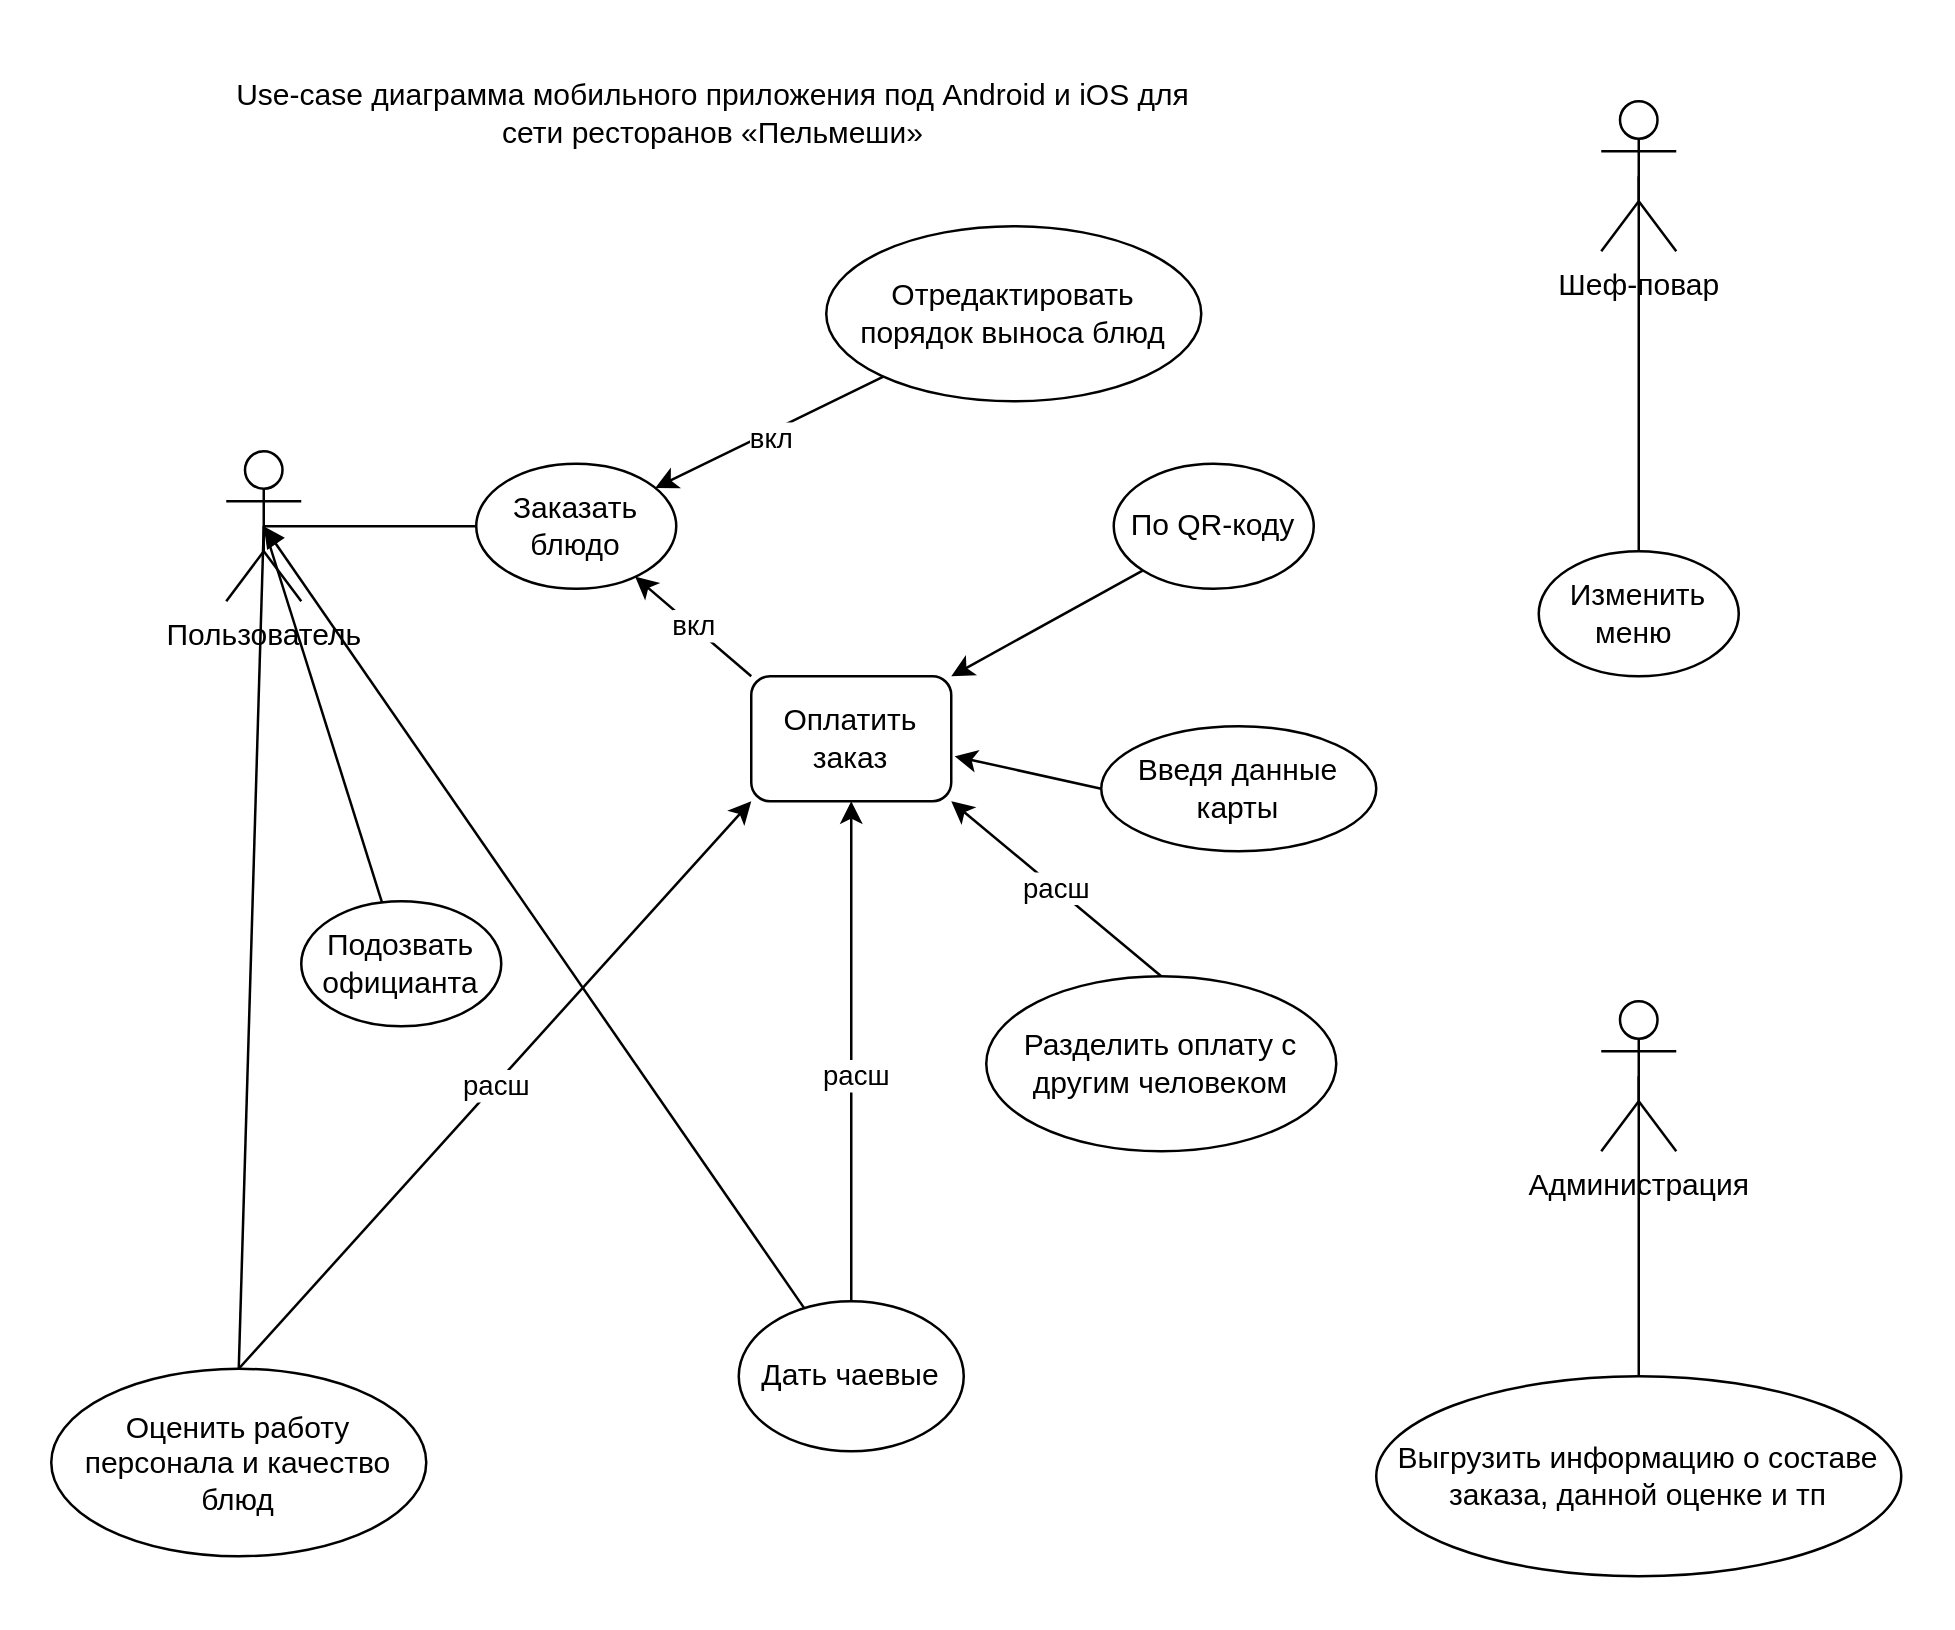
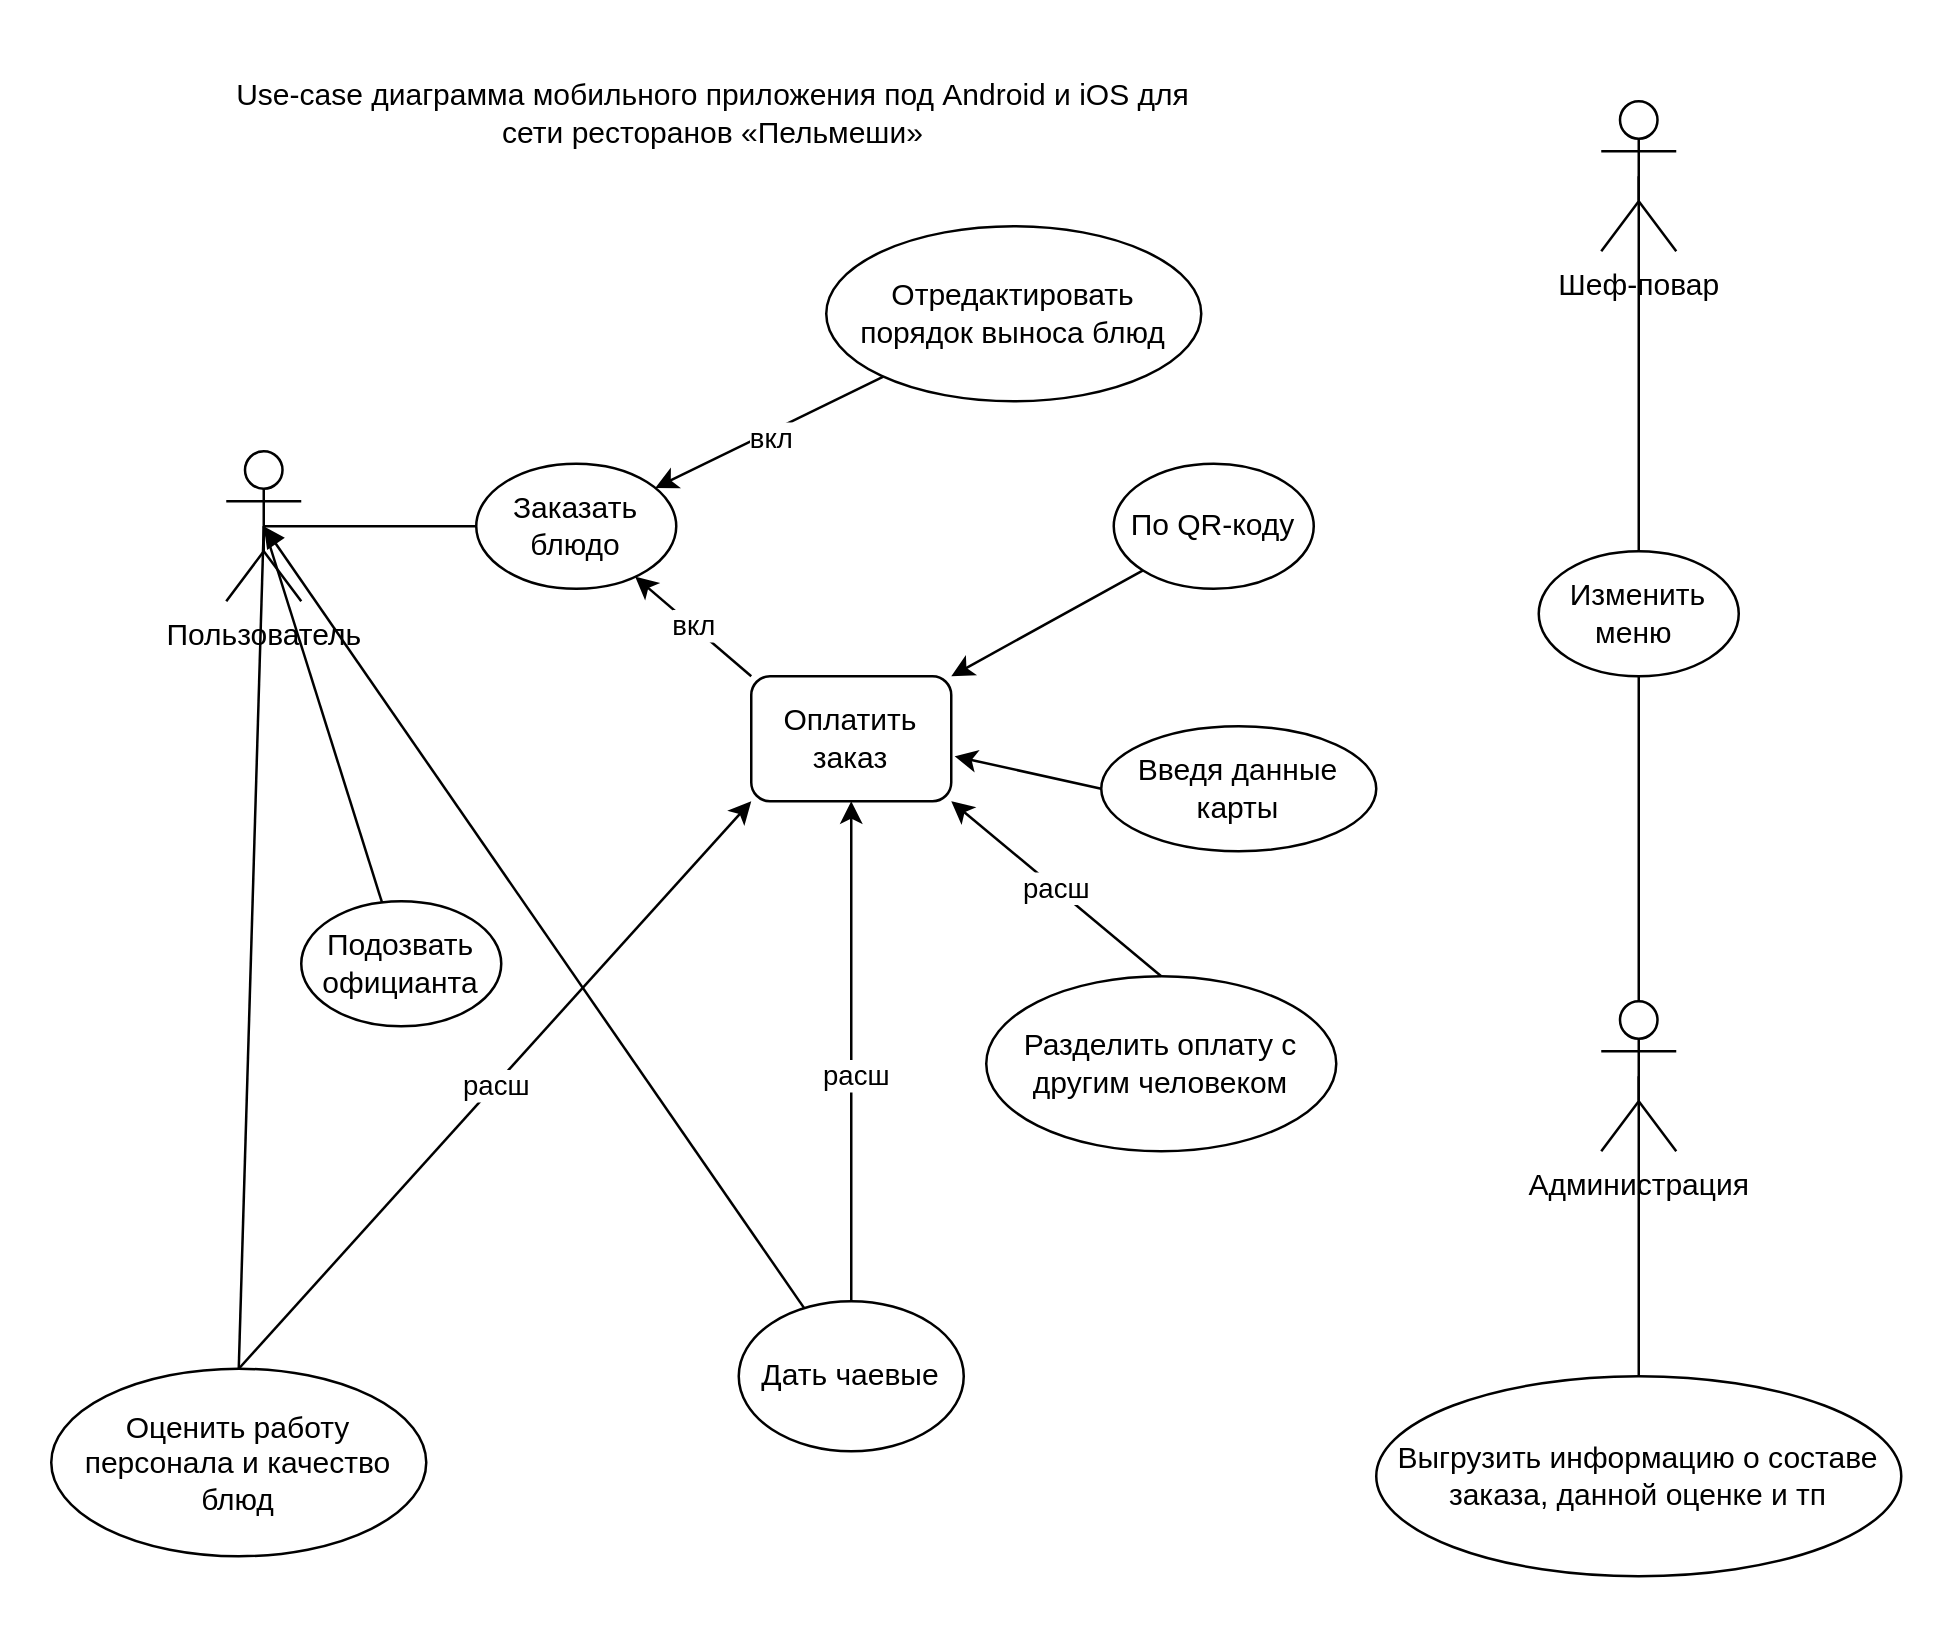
none -> (1639, 838)
